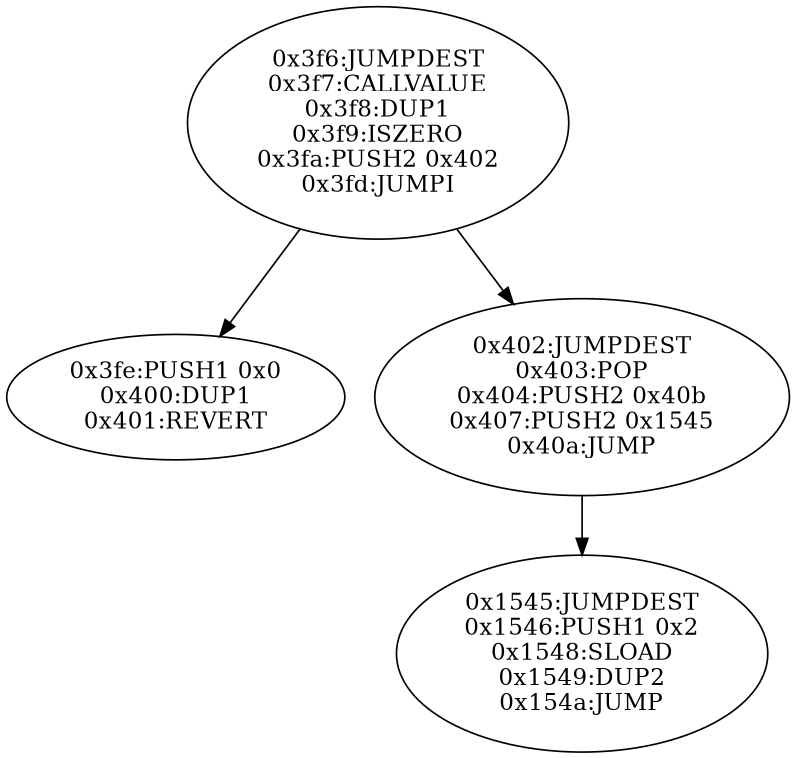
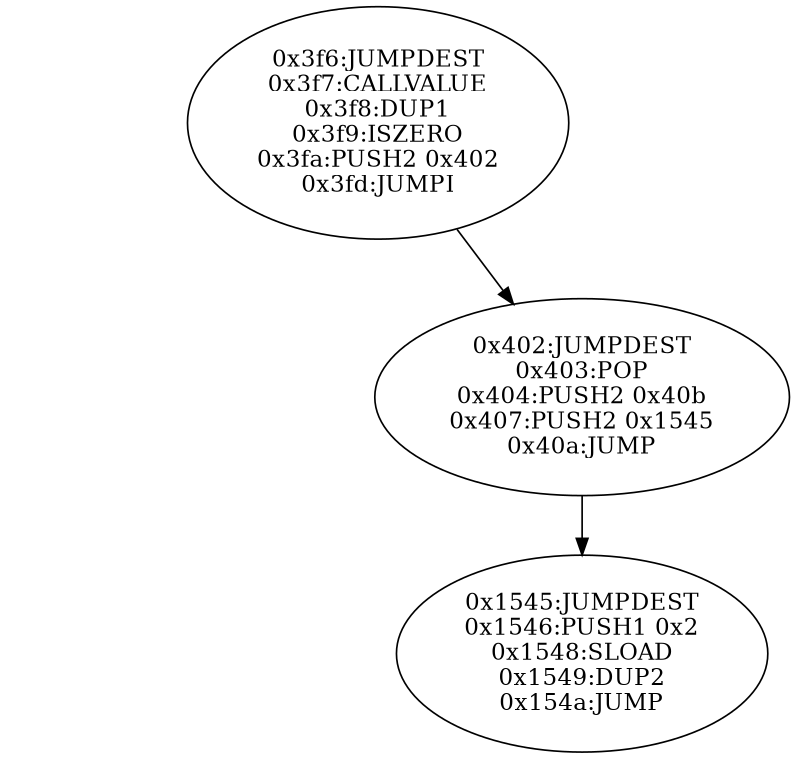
(176, 397) -> none
